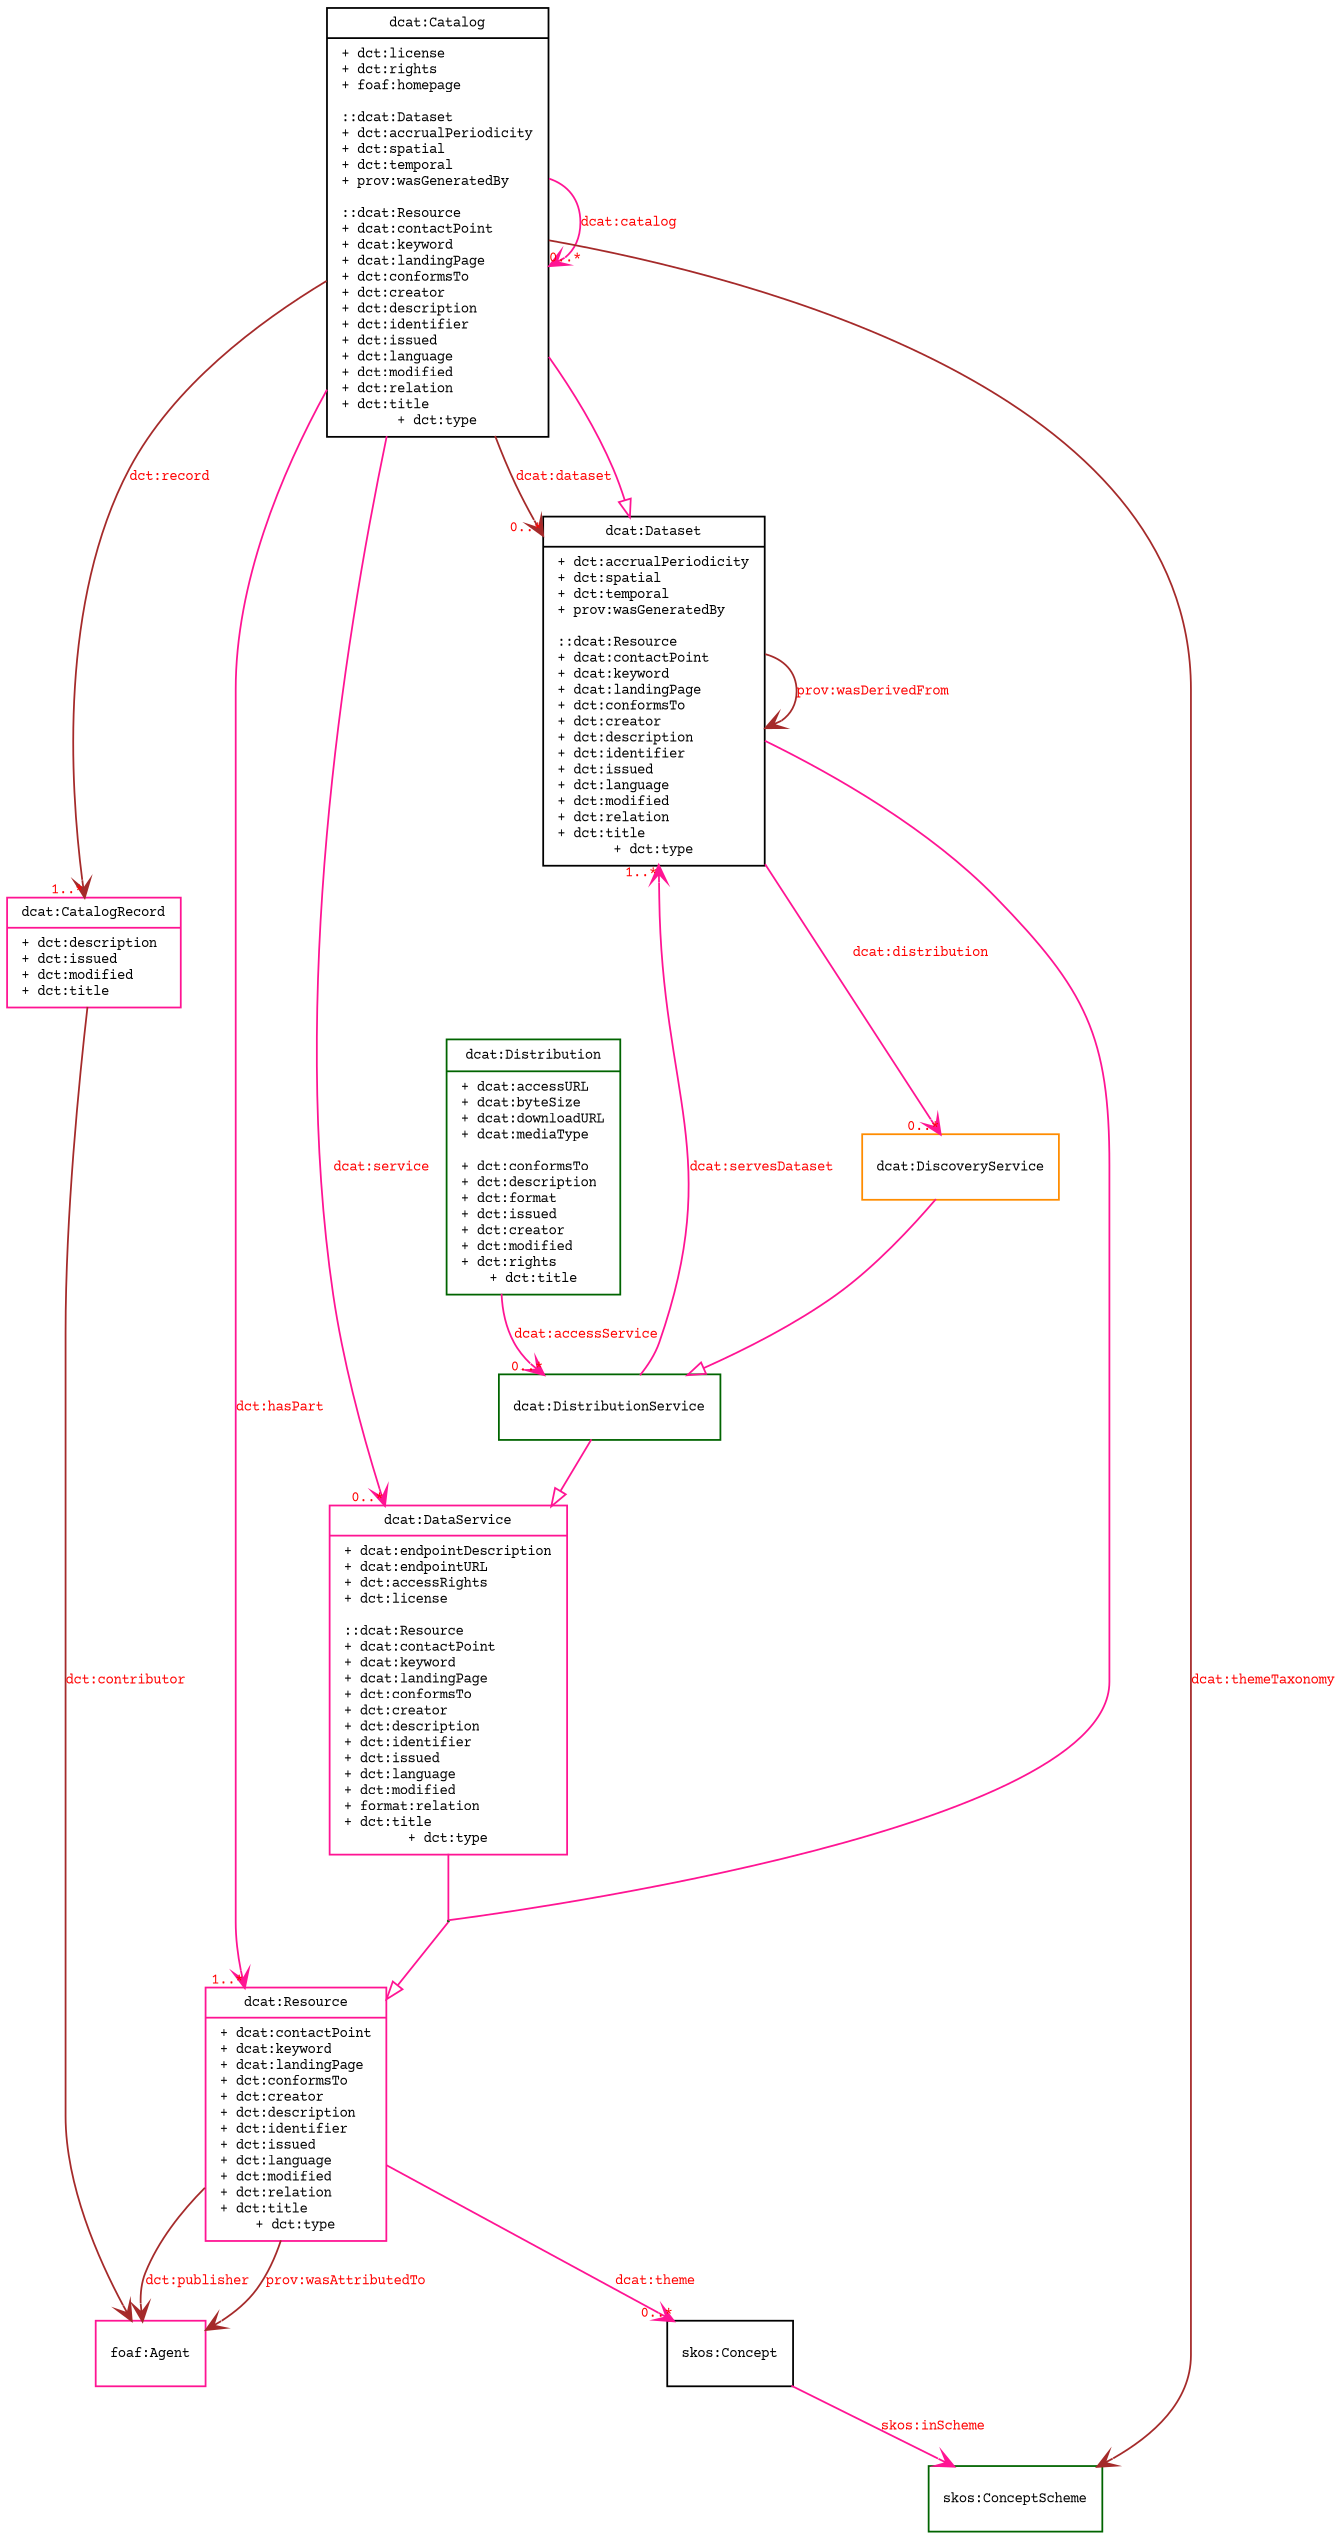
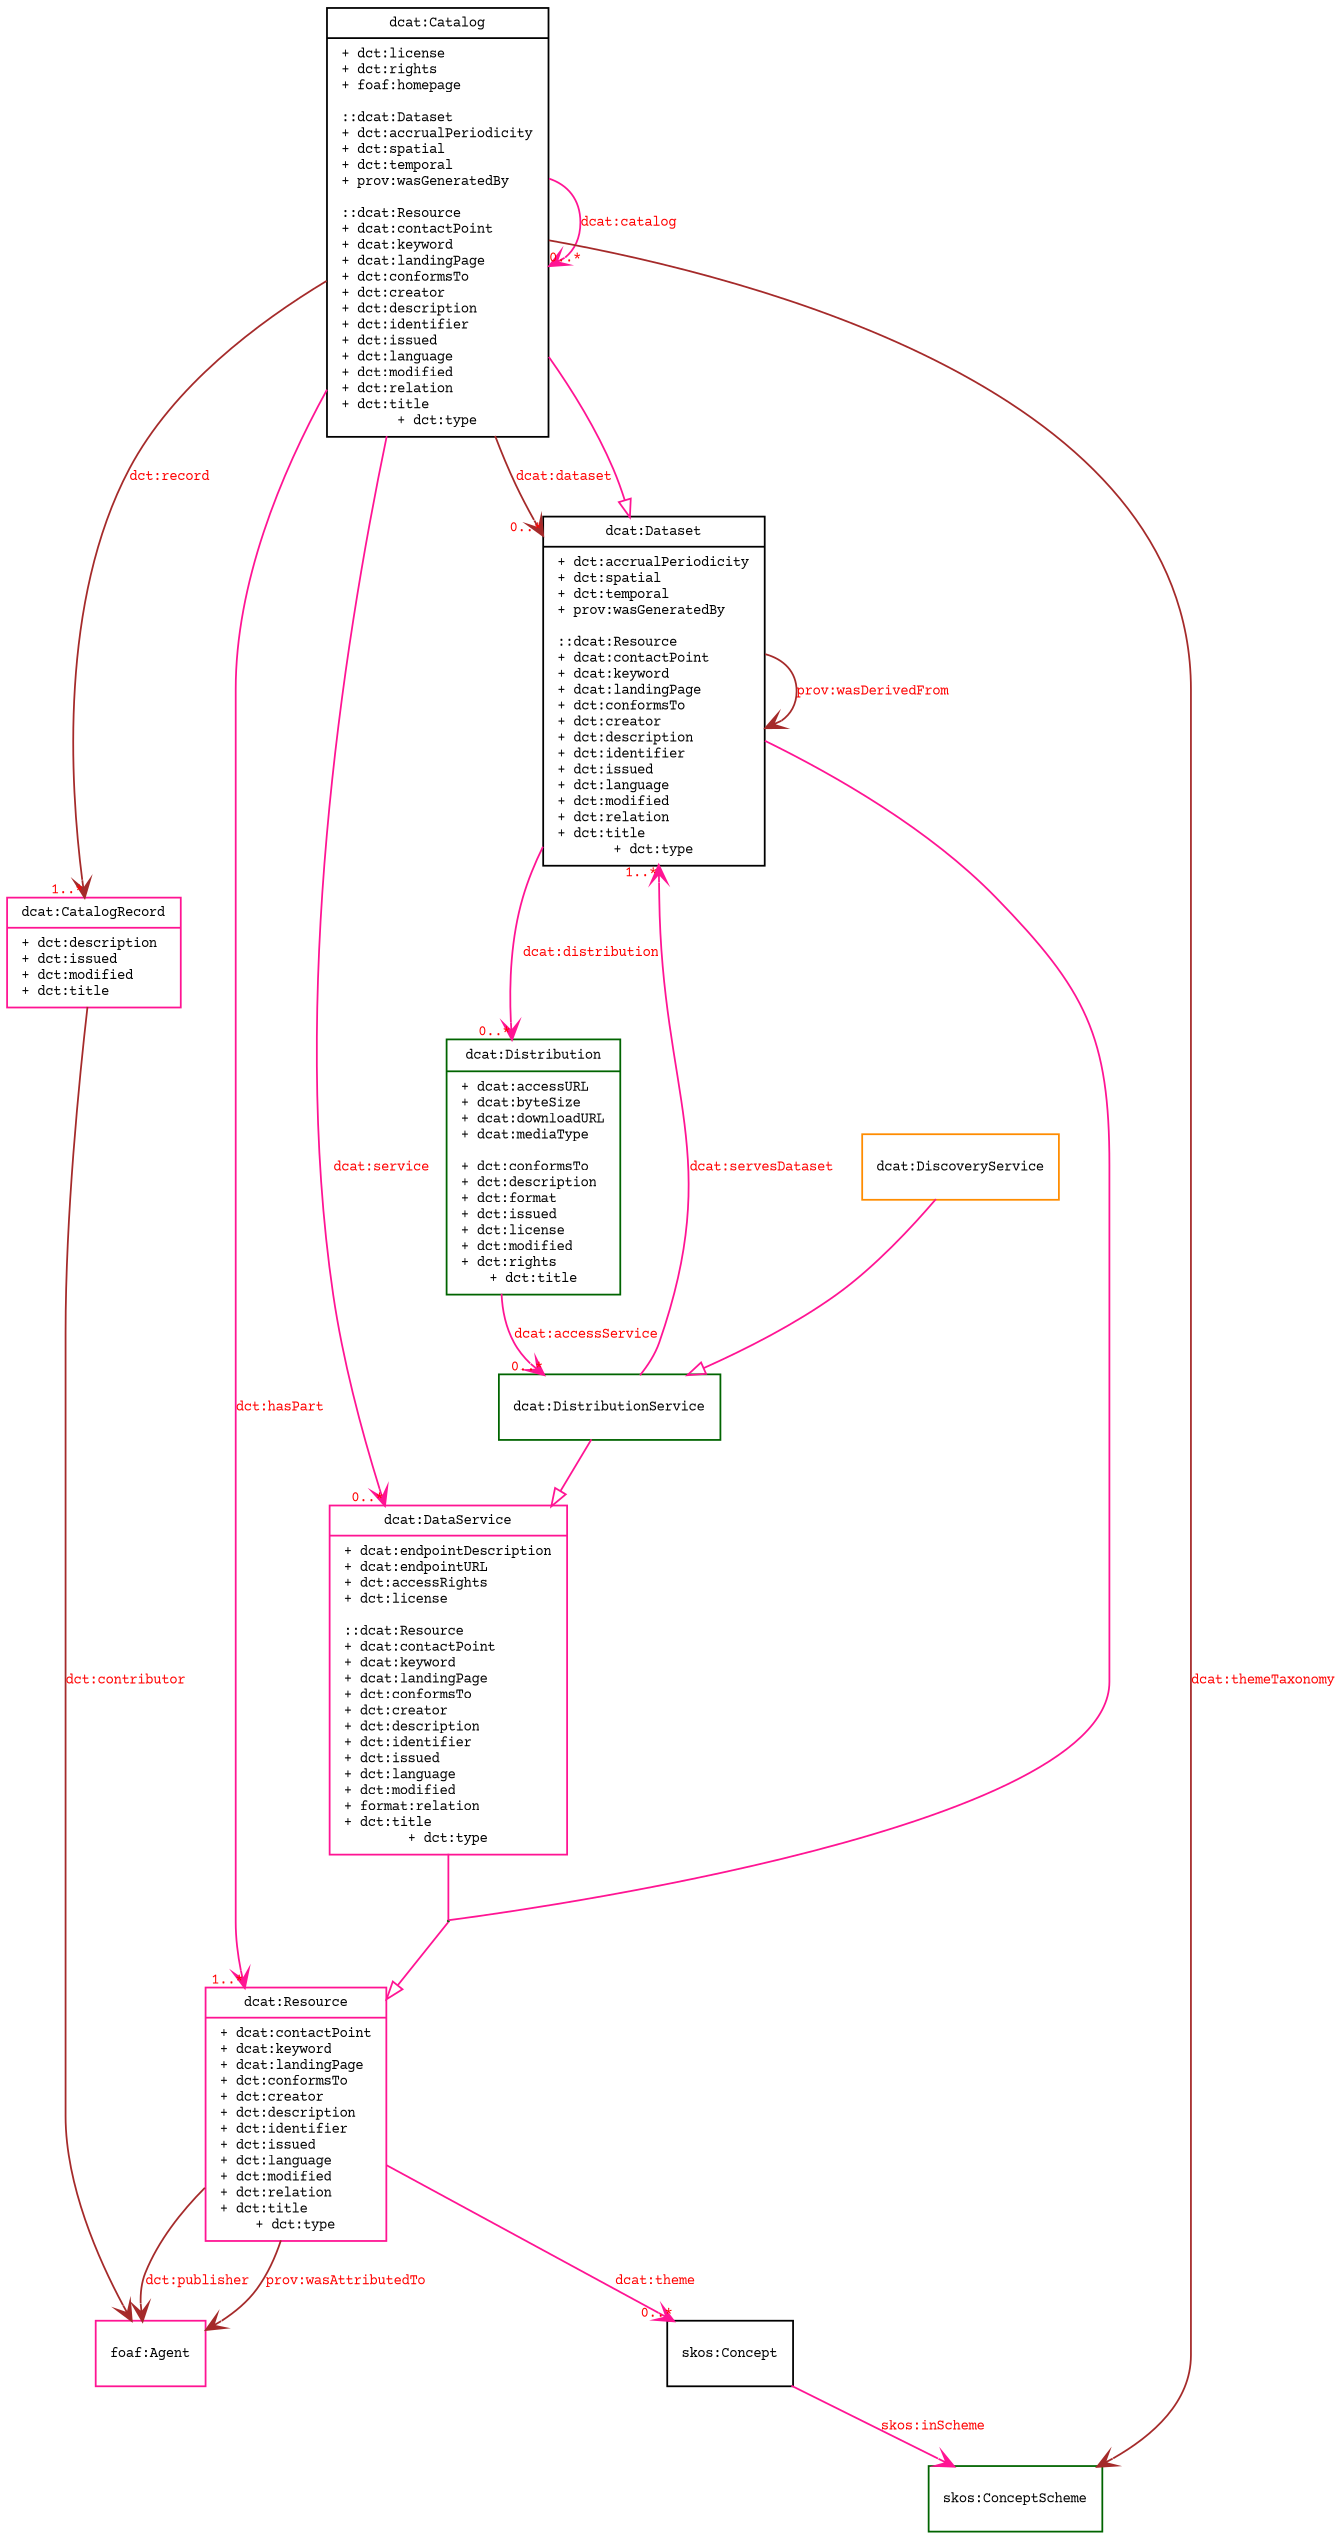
(848, 992) -> (515, 932)
(513, 1230) -> (513, 1230)
